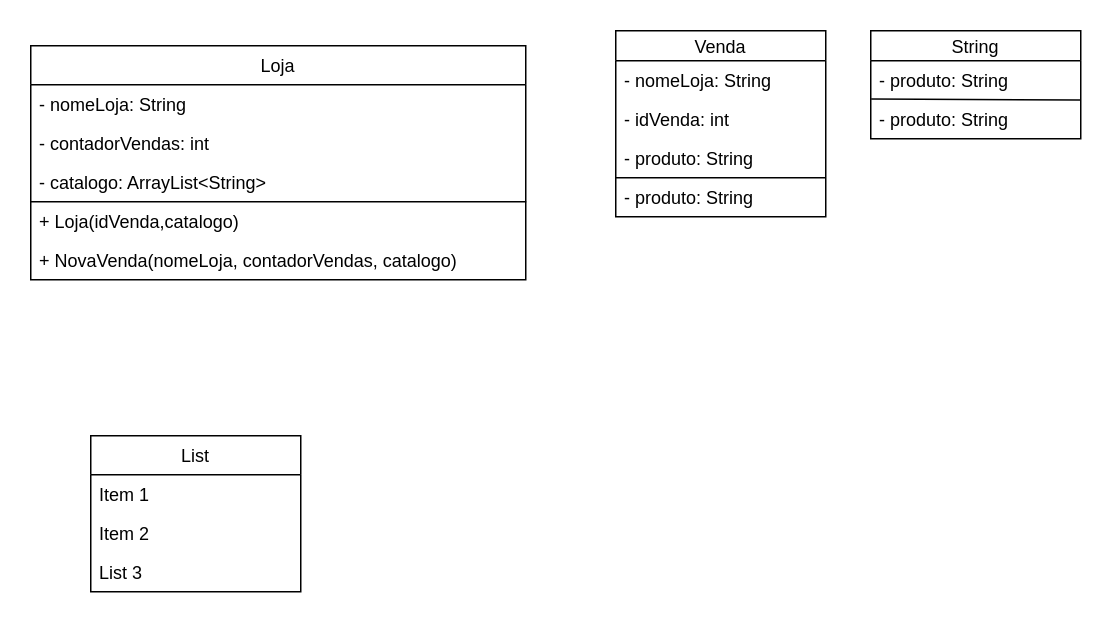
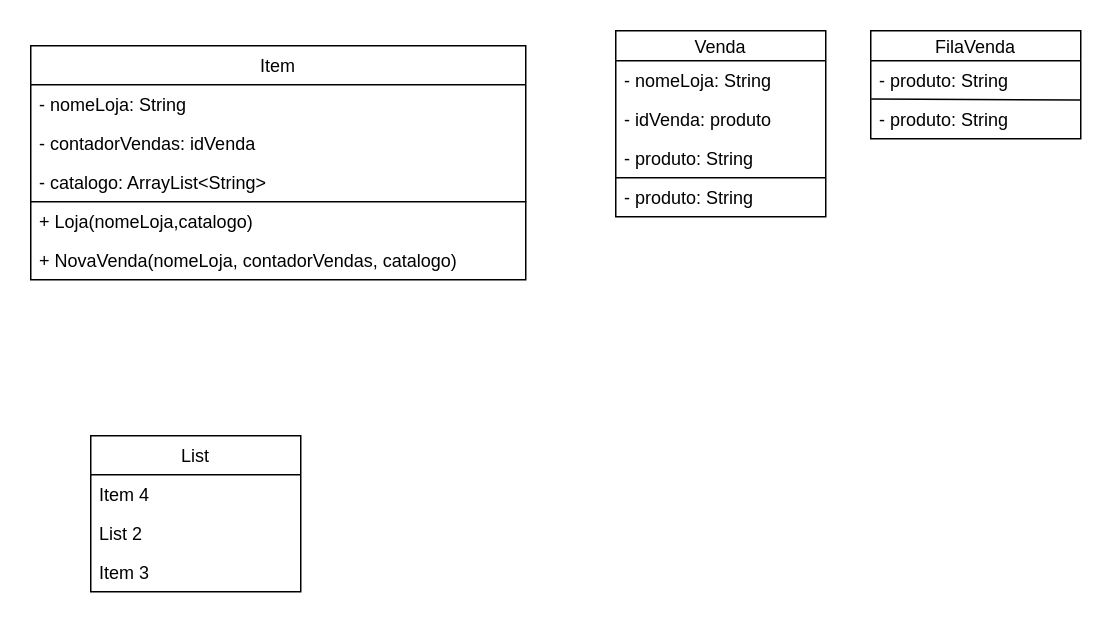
(975, 47) -> (975, 47)
(278, 66) -> (278, 66)
(683, 120) -> (705, 120)
(135, 144) -> (156, 144)
(151, 222) -> (158, 222)
(127, 495) -> (127, 495)
(127, 534) -> (125, 534)
(125, 573) -> (127, 573)
